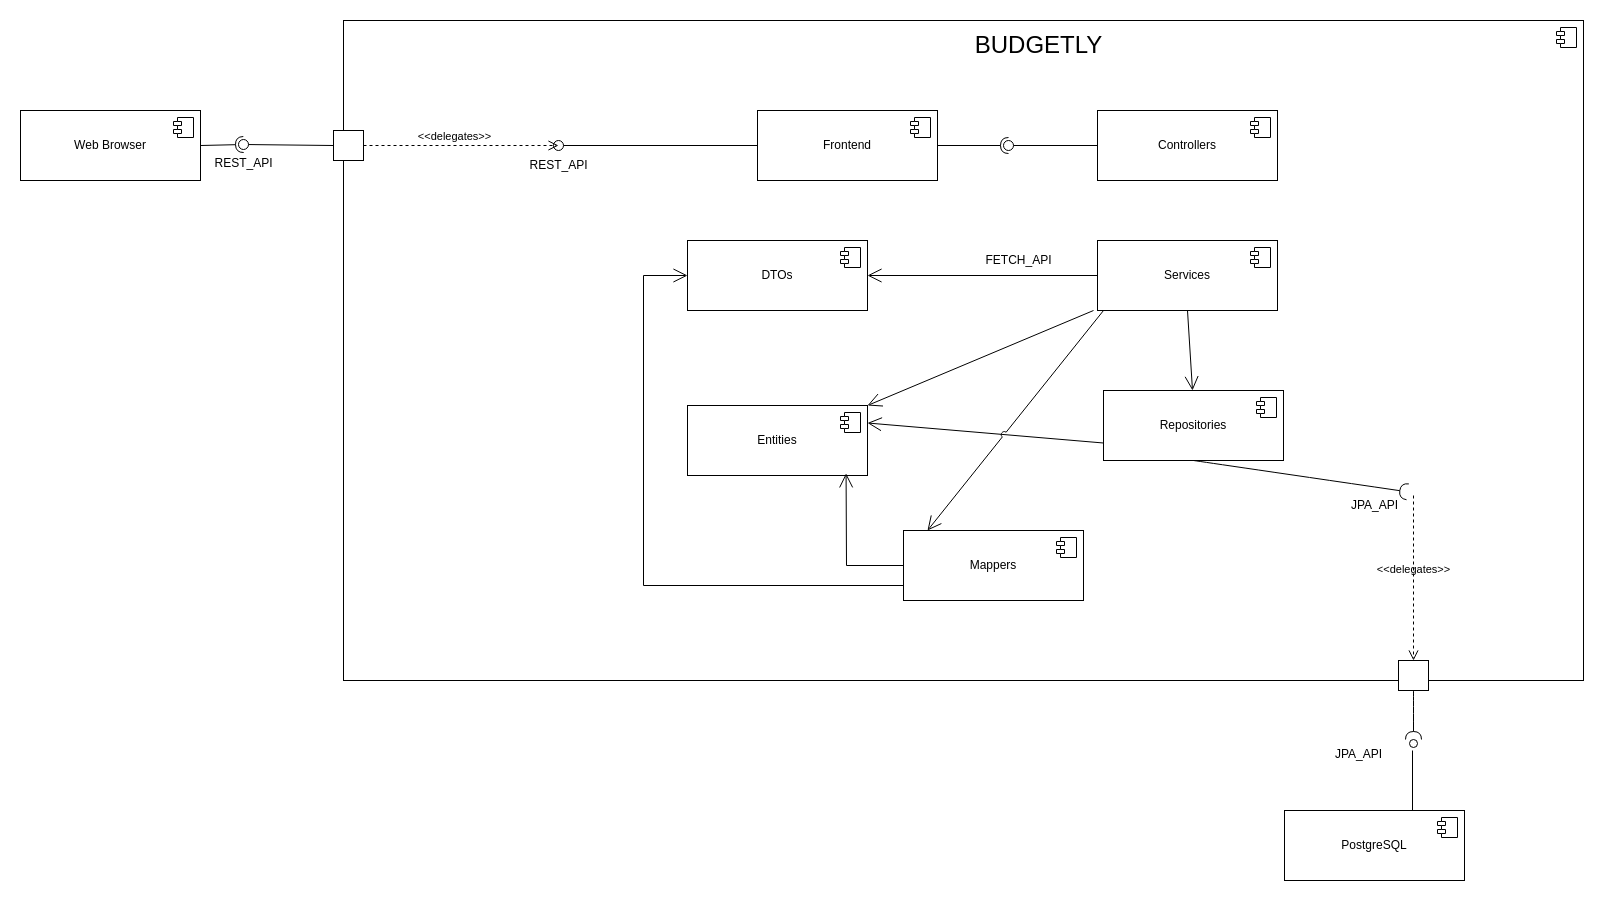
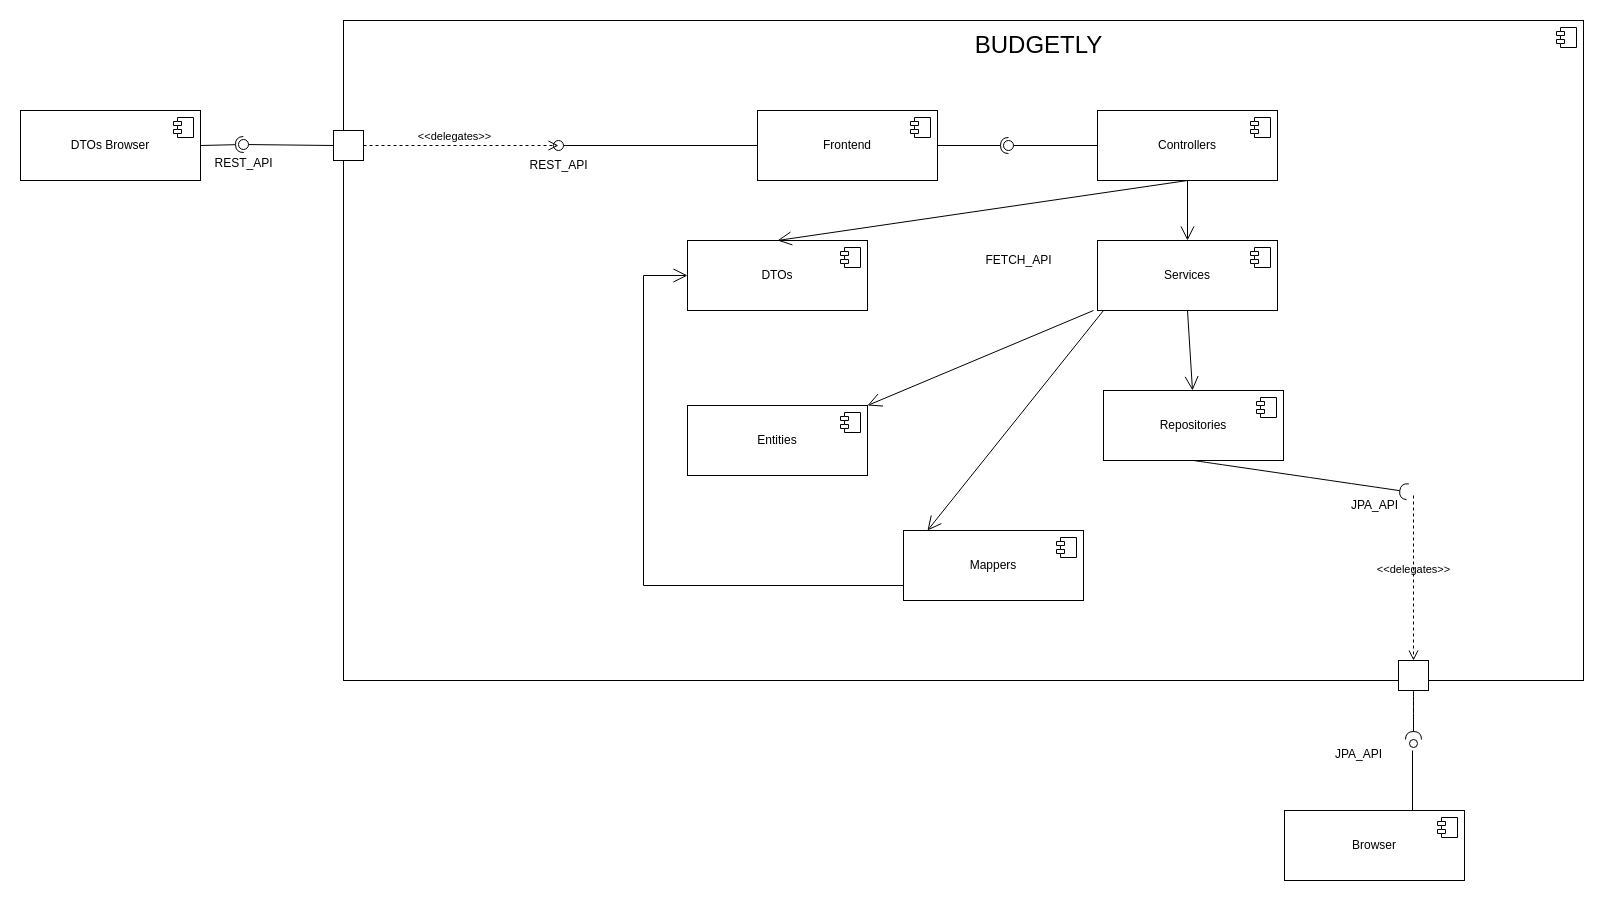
(111, 146) -> (111, 146)
none -> (1188, 209)
none -> (983, 210)
(984, 276) -> none
(987, 433) -> none
(846, 549) -> none
(1375, 846) -> (1375, 846)
